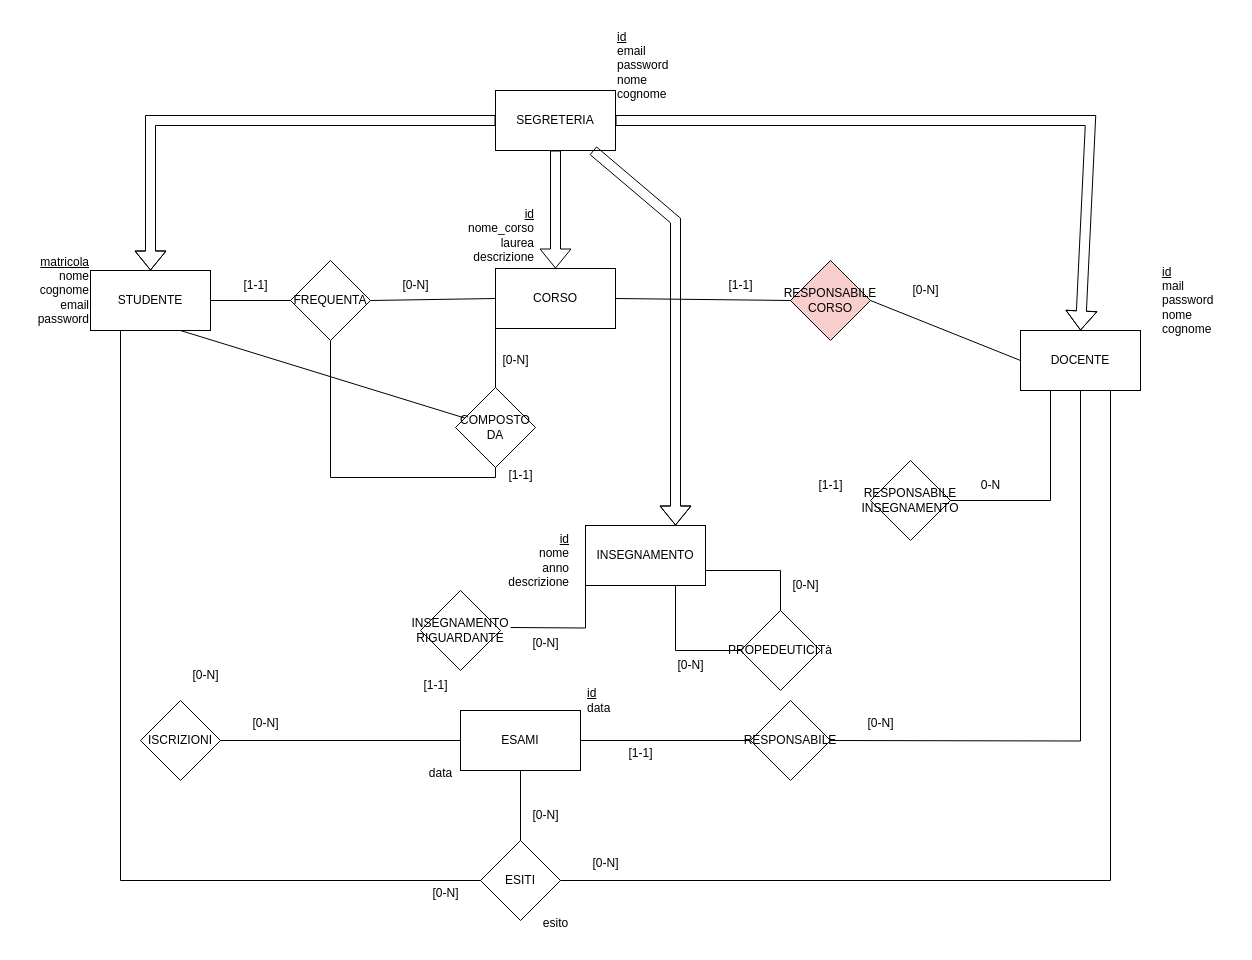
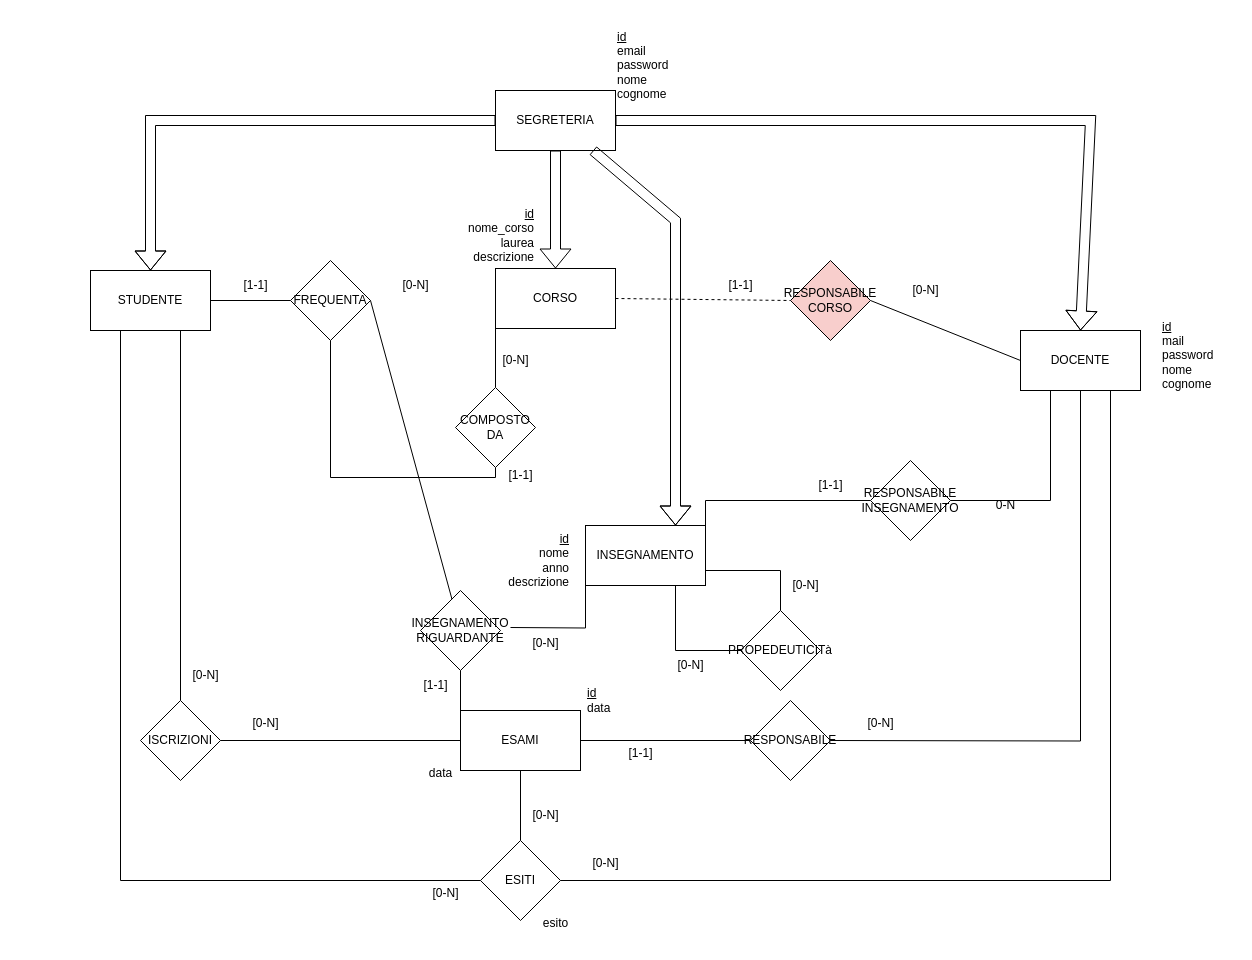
(56, 291) -> none
(703, 299) -> (703, 299)
(433, 300) -> (411, 449)
(1196, 301) -> (1196, 356)
(322, 374) -> (181, 516)
(991, 486) -> (1006, 506)
none -> (776, 501)
none -> (461, 691)
